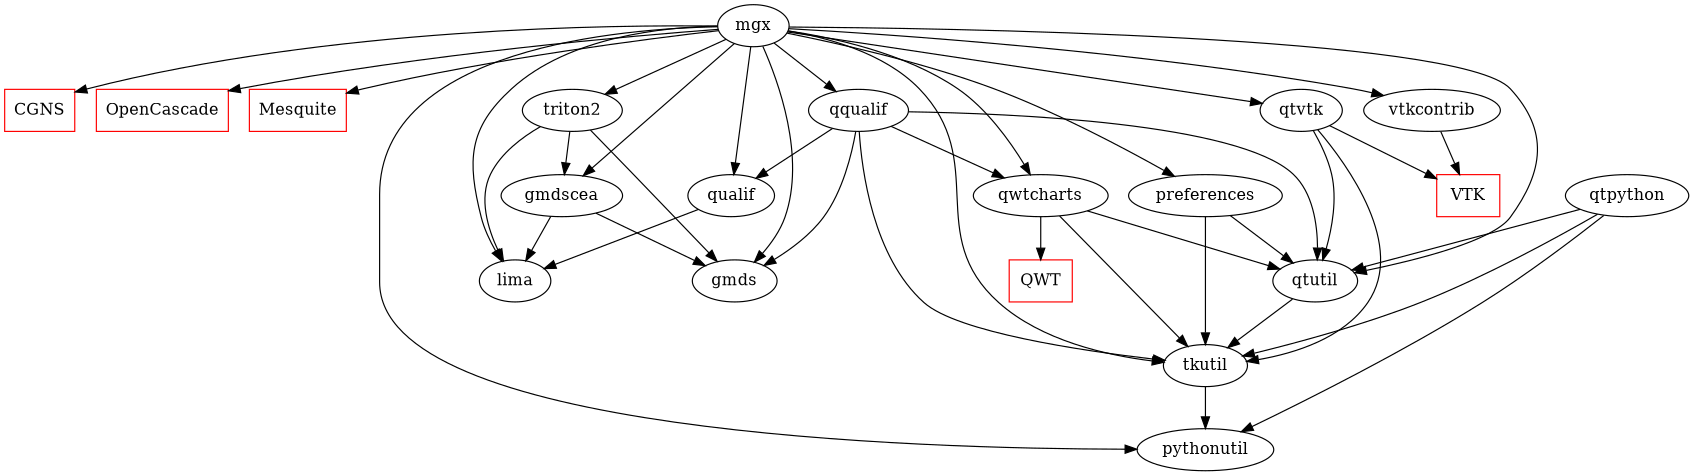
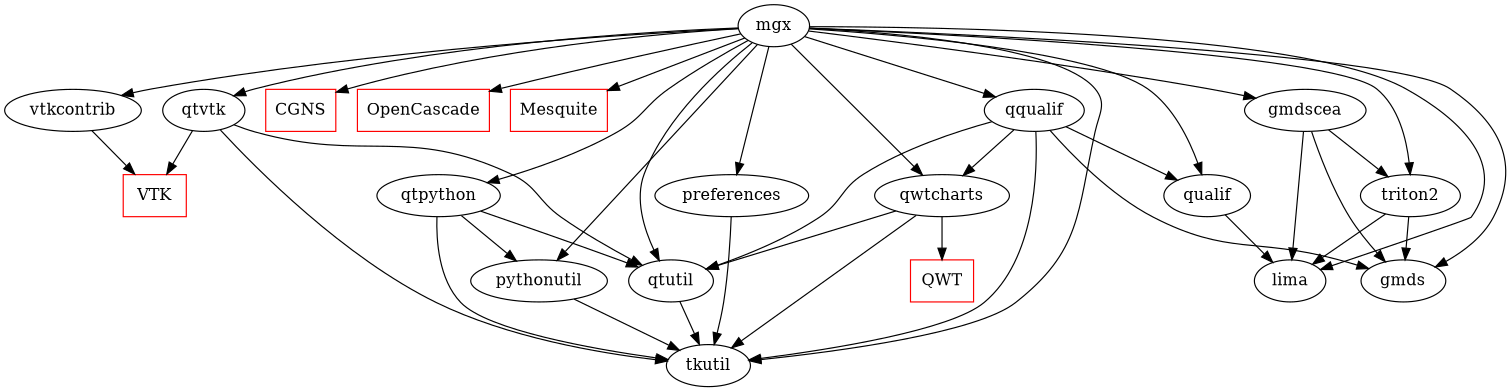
none -> (631, 123)
(568, 147) -> (1353, 150)
(1257, 236) -> none
(1205, 402) -> (621, 322)
